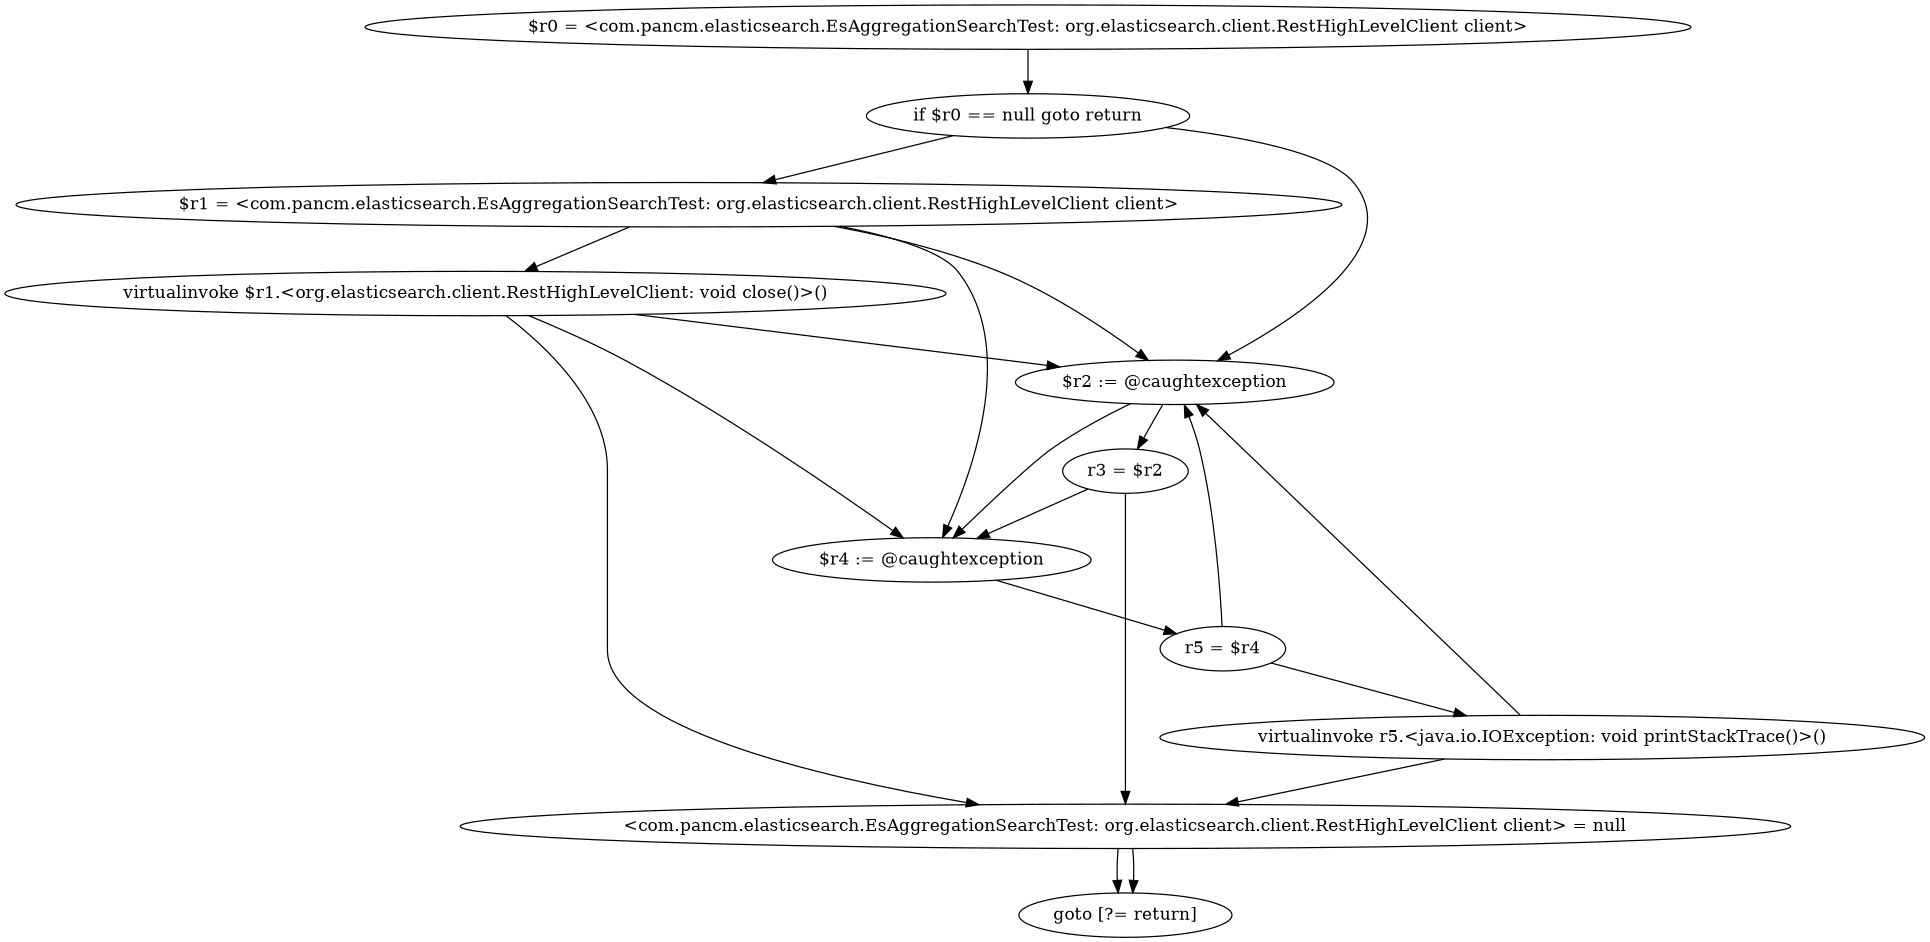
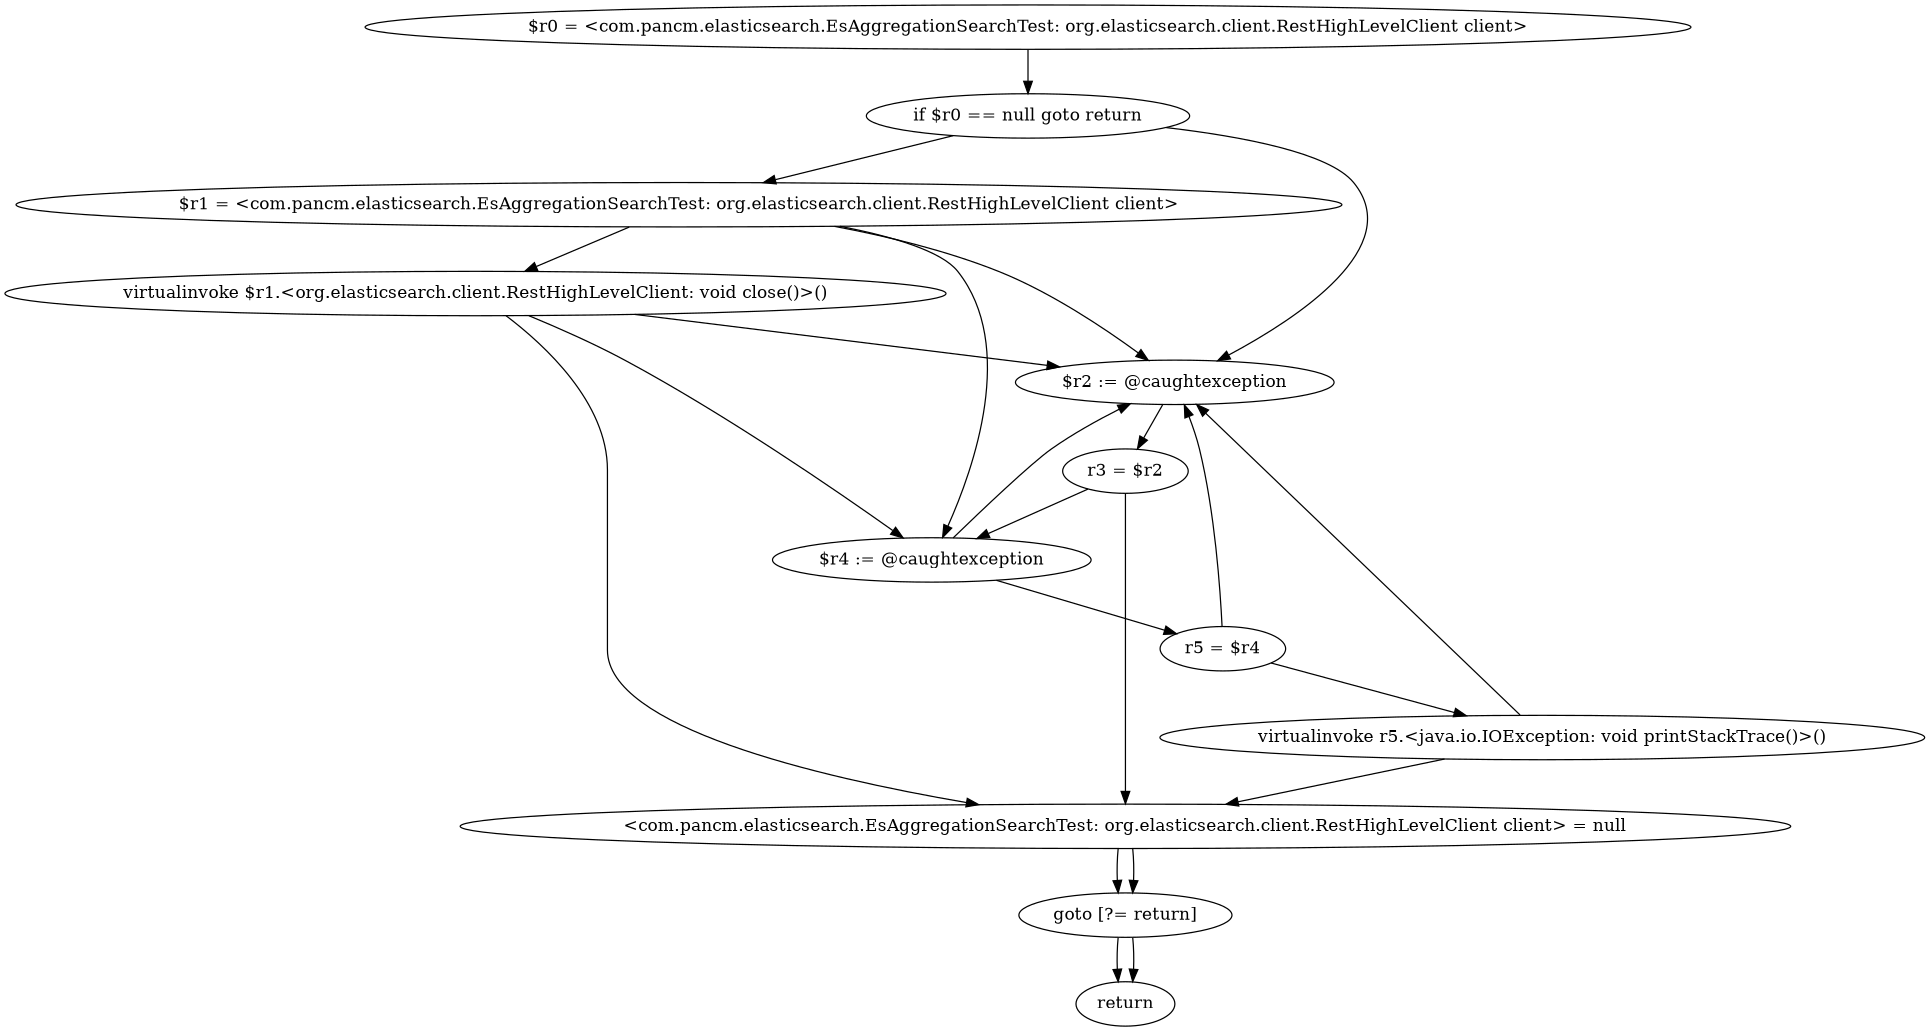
(1040, 458) -> (1030, 466)
none -> (1125, 1004)
